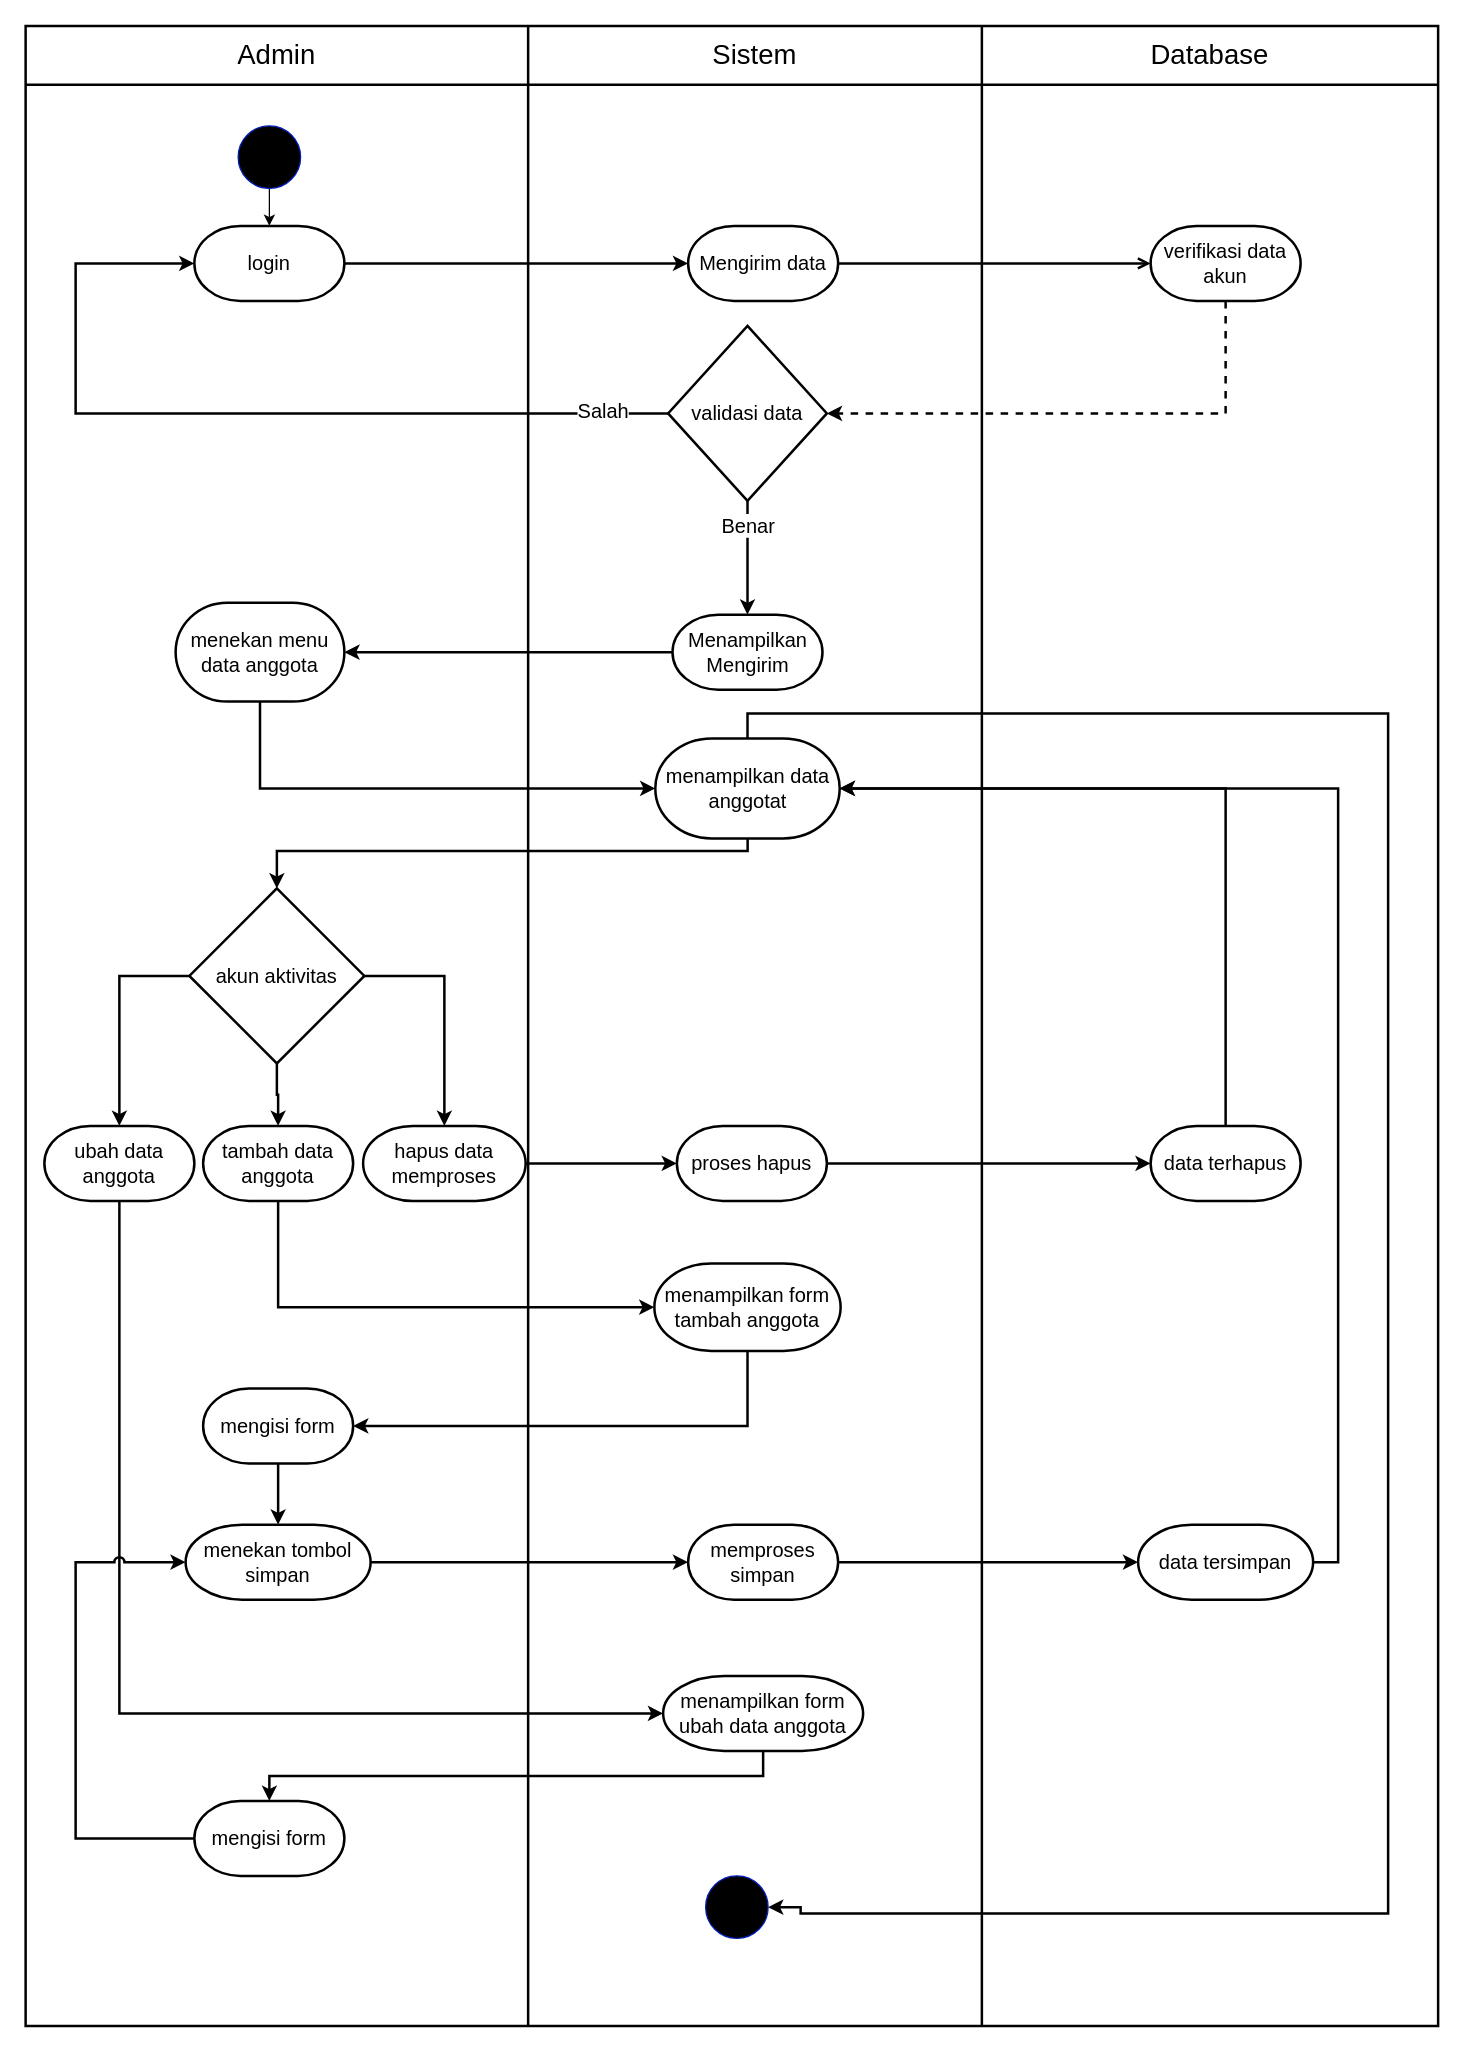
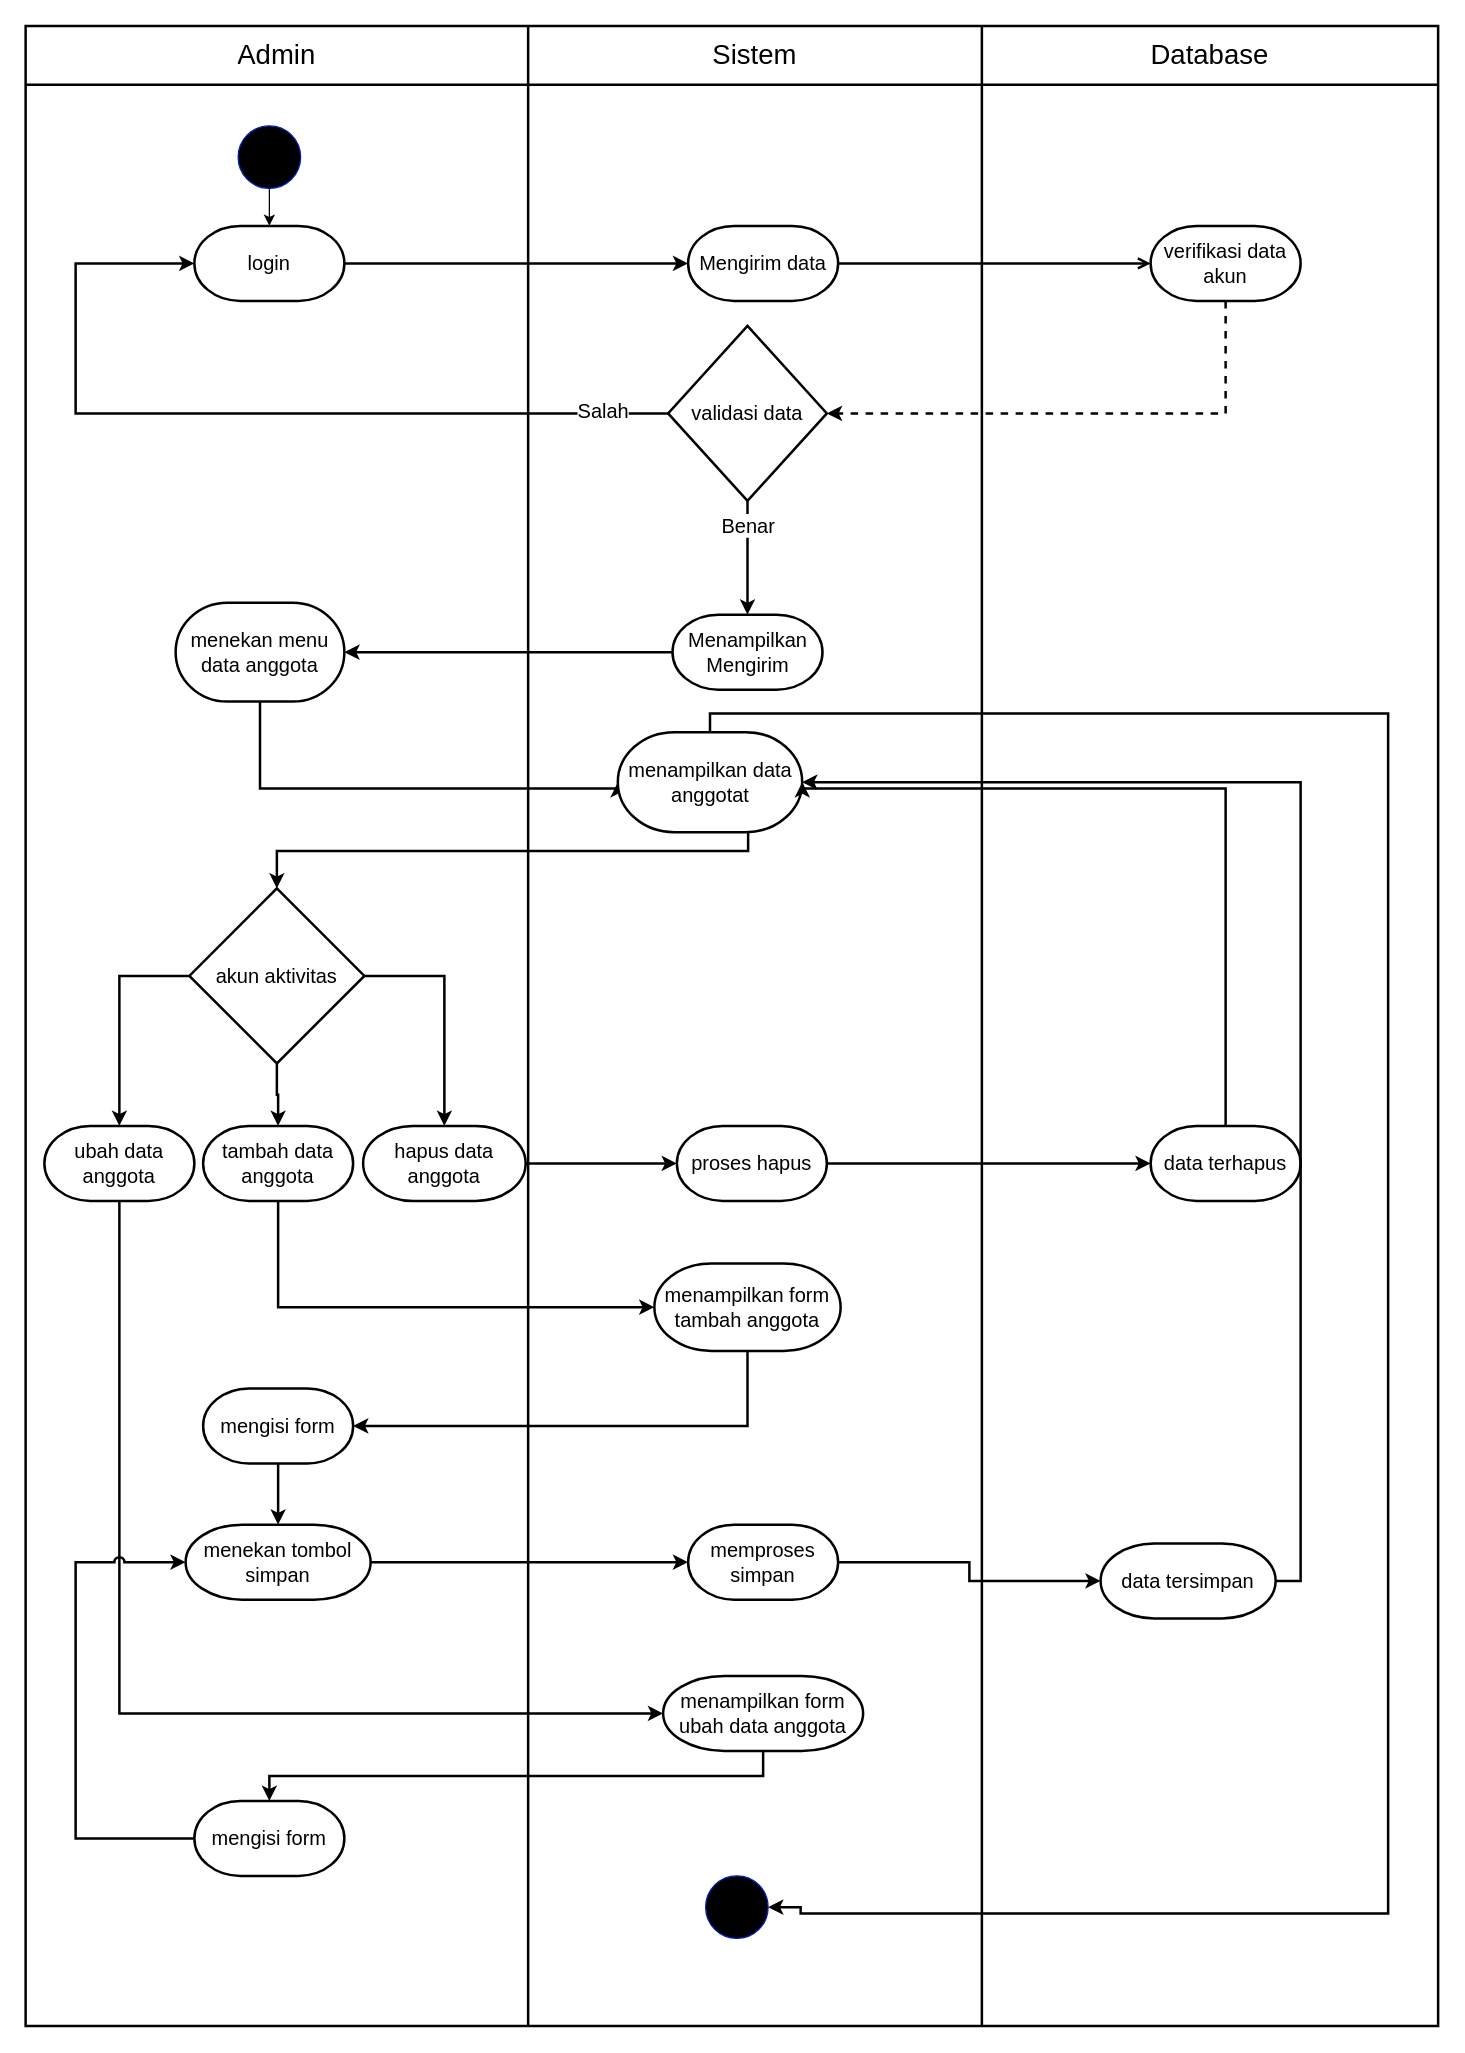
(748, 788) -> (710, 782)
(444, 1163) -> (444, 1163)
(1226, 1562) -> (1188, 1581)
